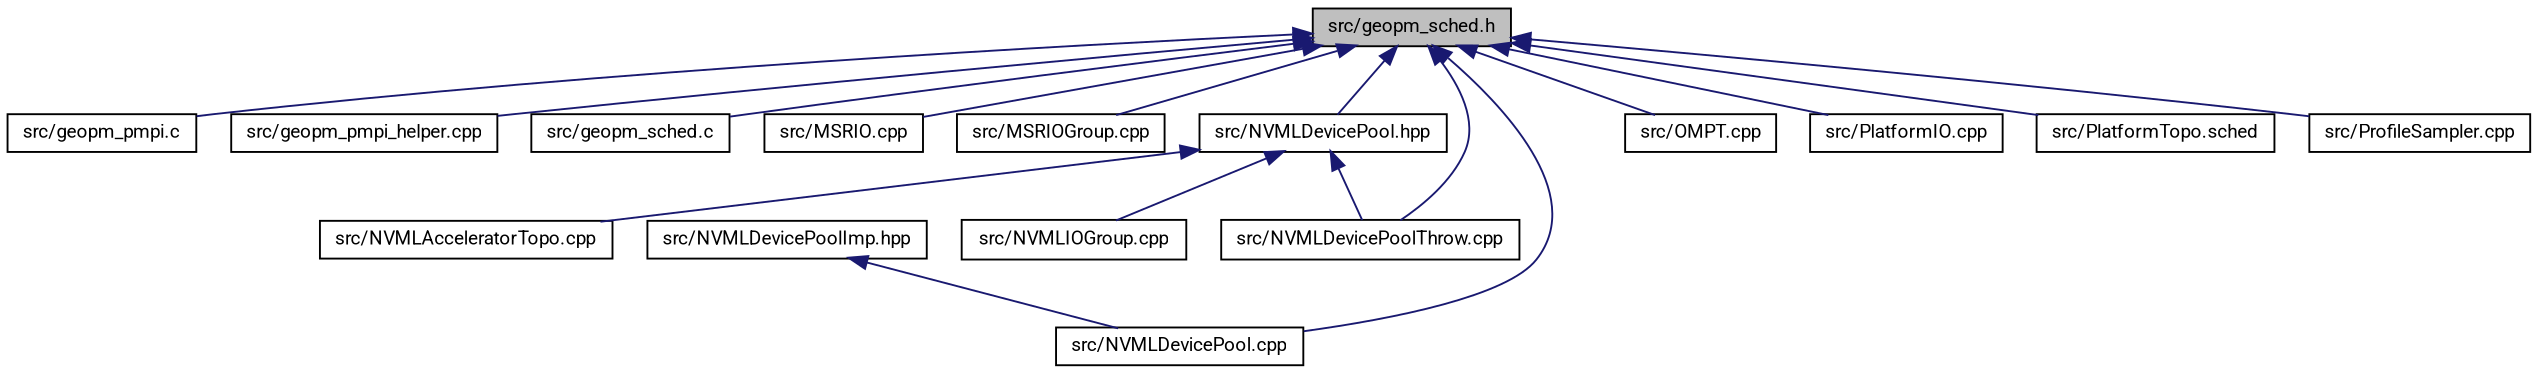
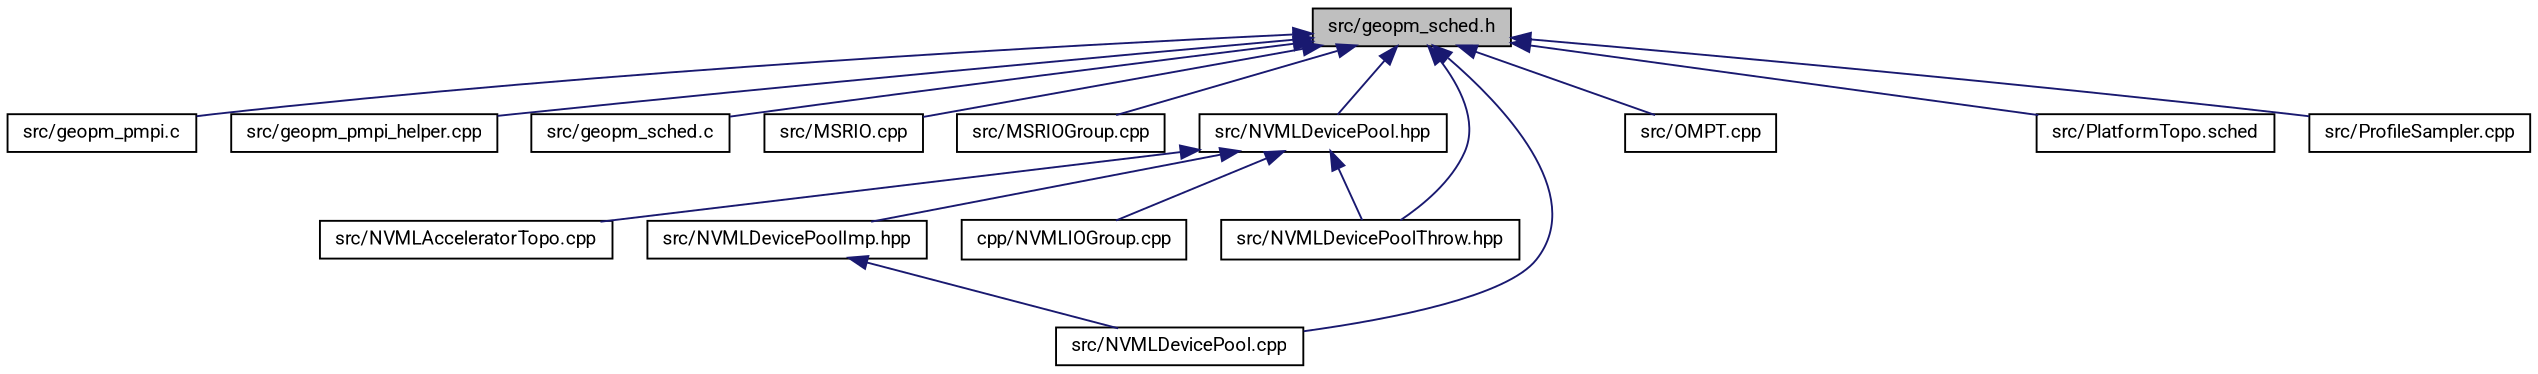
(1906, 133) -> none
none -> (1046, 188)
(1074, 240) -> (1074, 240)
(1370, 240) -> (1370, 240)
